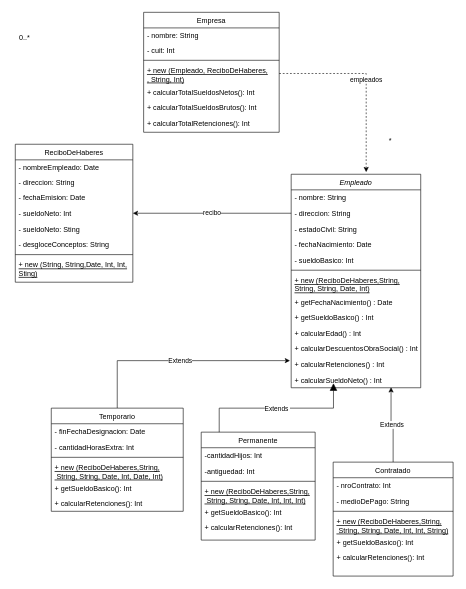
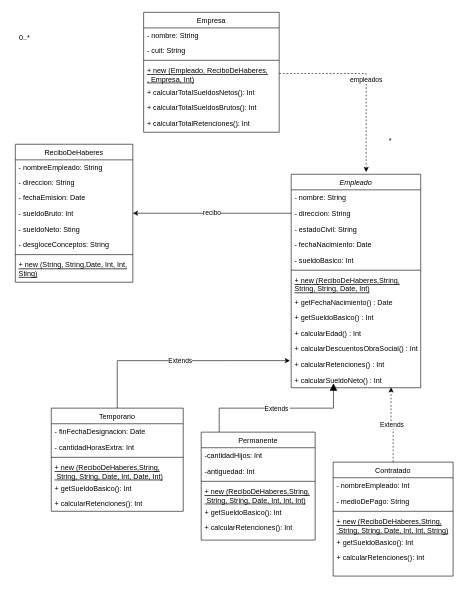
(165, 50) -> (171, 50)
(207, 71) -> (207, 71)
(59, 168) -> (62, 168)
(49, 214) -> (51, 214)
(393, 445) -> (393, 445)
(370, 486) -> (375, 486)
